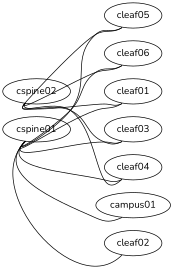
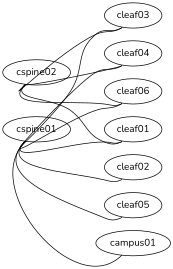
(67, 60) -> none
